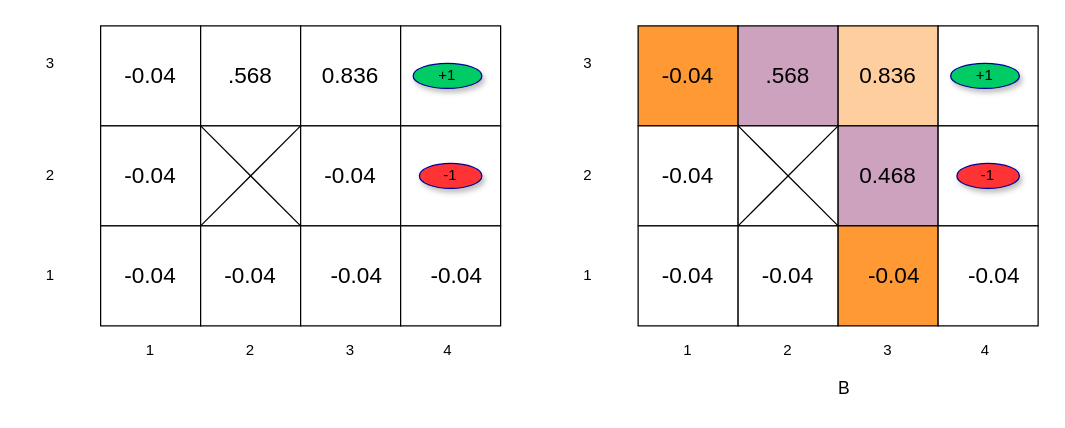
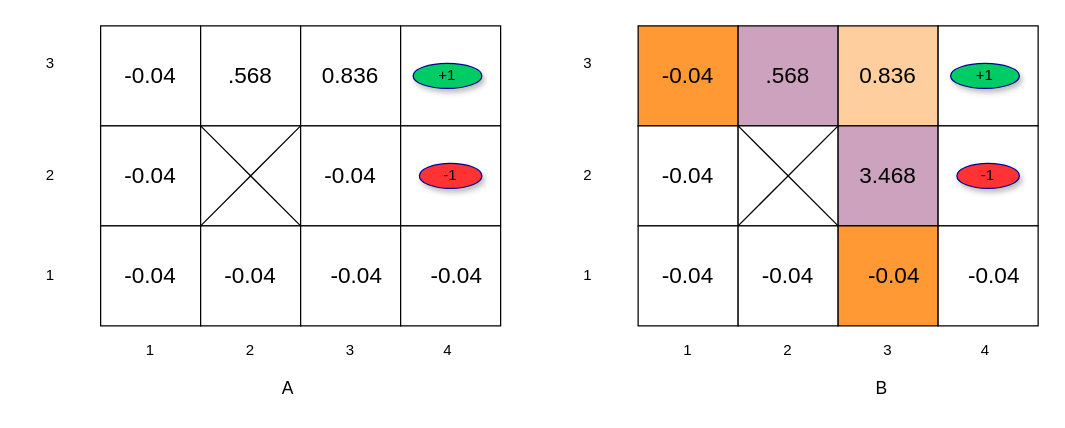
(888, 176) -> (888, 176)
none -> (288, 388)
(844, 388) -> (882, 388)
